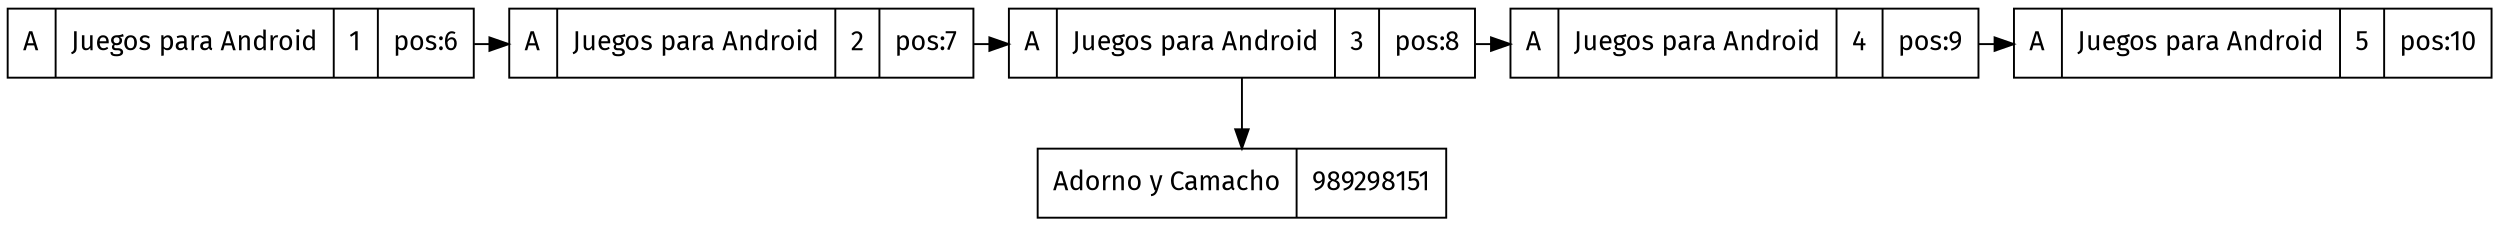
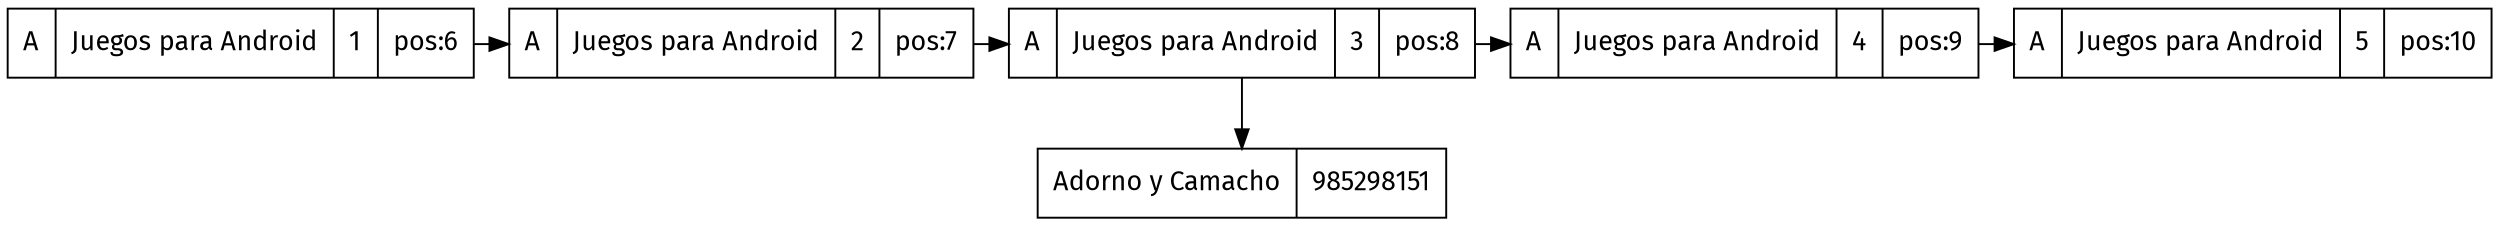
(1371, 182) -> (1371, 182)
